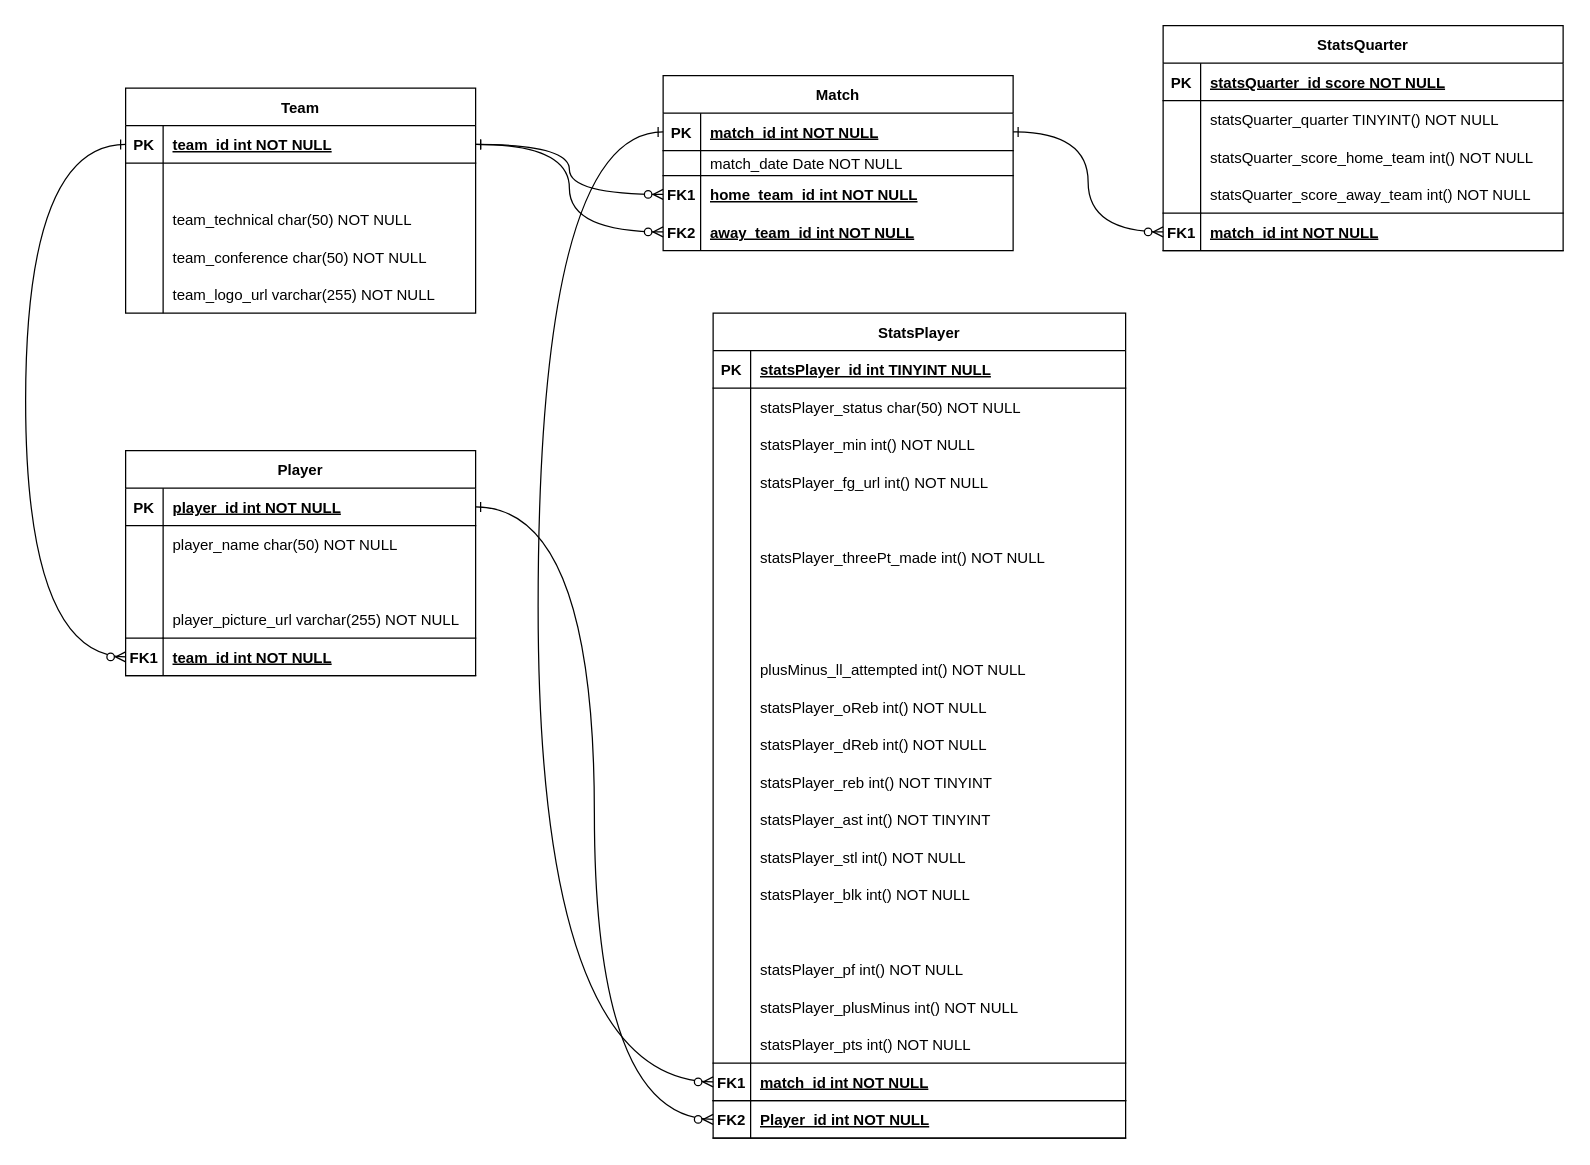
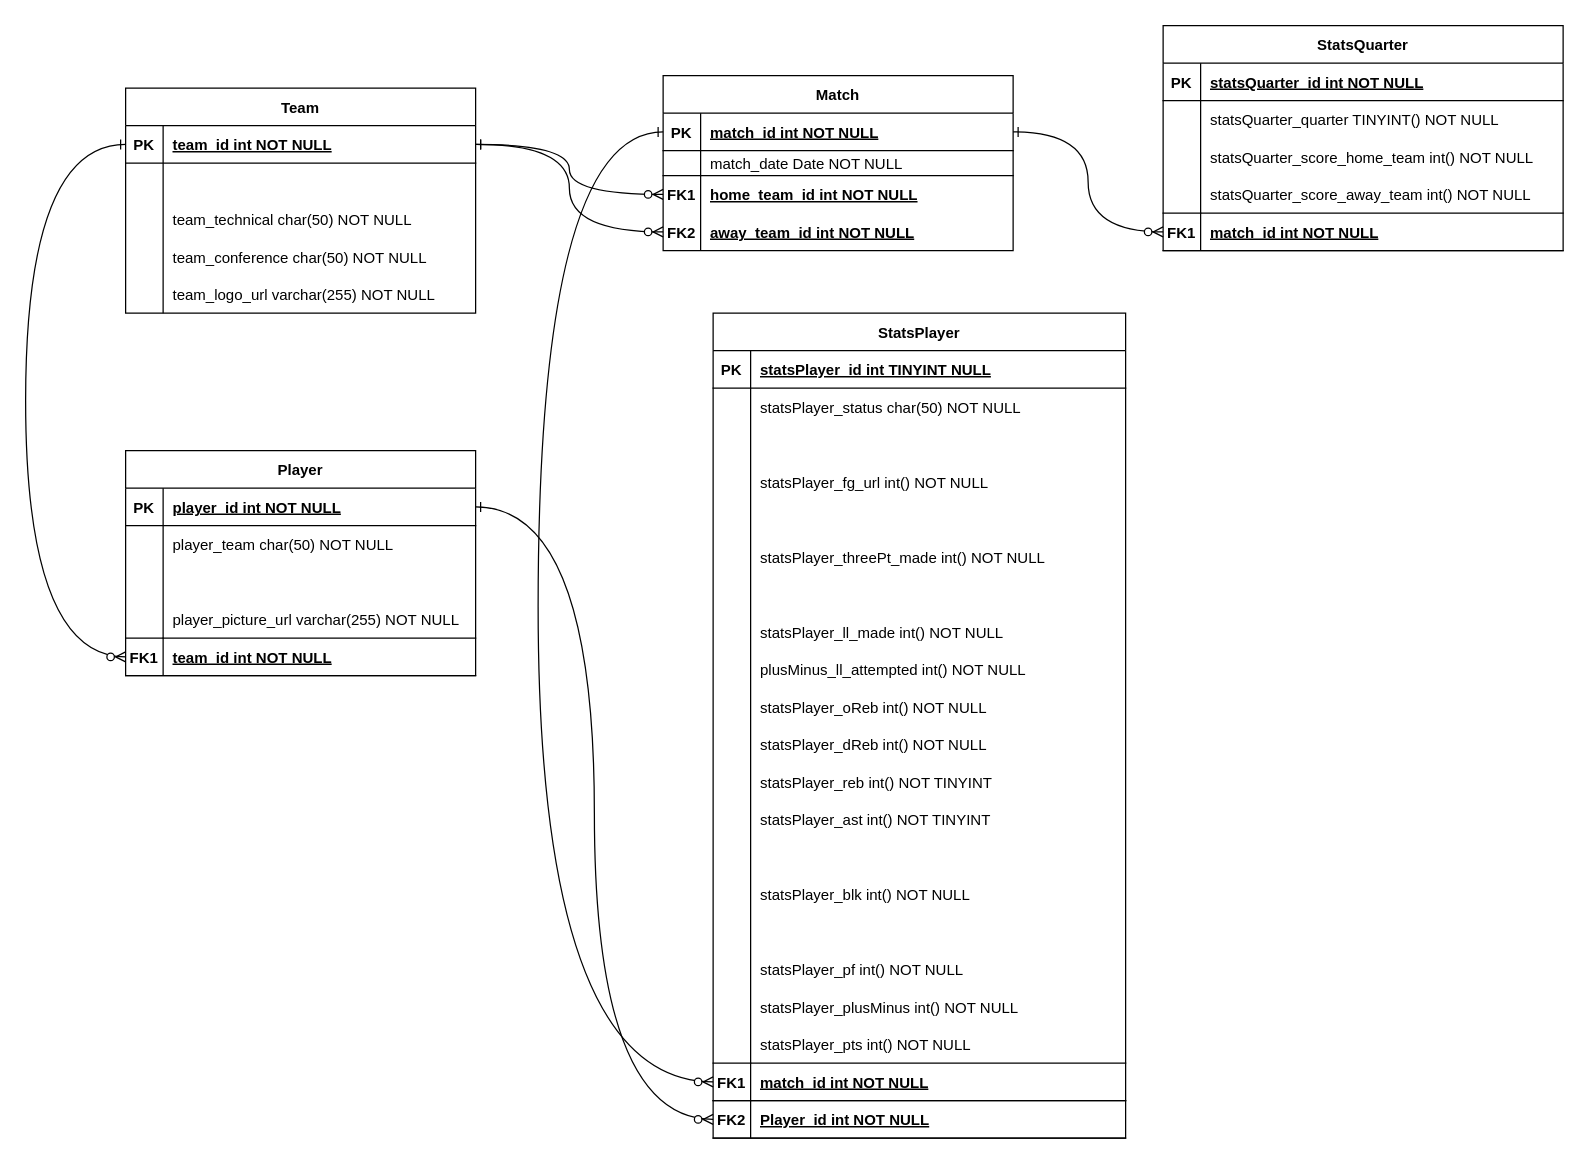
(1330, 83) -> (1320, 83)
(938, 444) -> none
(287, 545) -> (287, 545)
none -> (938, 632)
(938, 857) -> none
